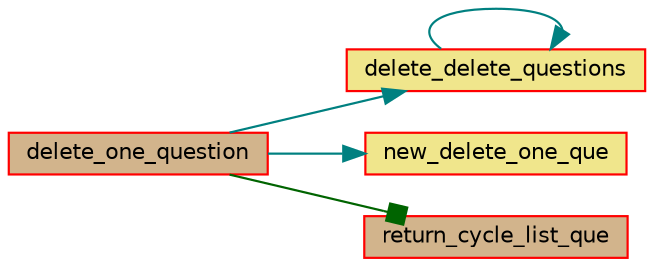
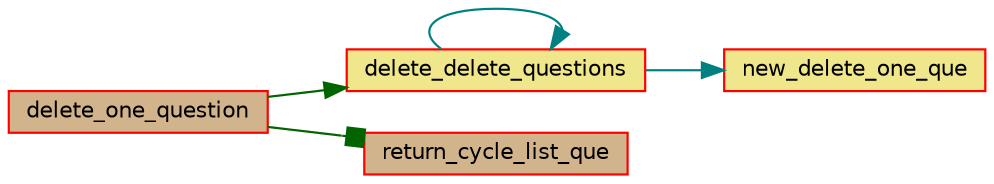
(307, 114) -> (296, 94)
(305, 154) -> (673, 70)
